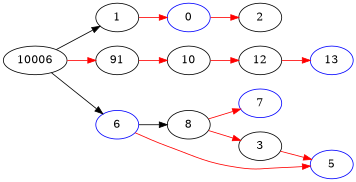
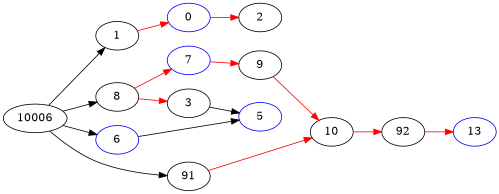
(78, 60) -> (100, 163)
(260, 60) -> (403, 132)
none -> (260, 65)
(149, 125) -> (76, 108)
(292, 154) -> (221, 109)
(216, 163) -> (185, 129)
